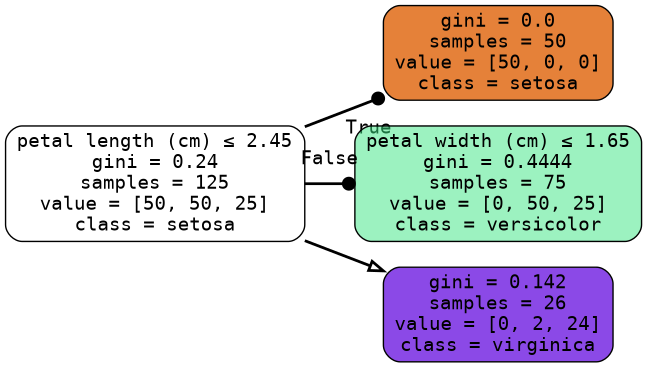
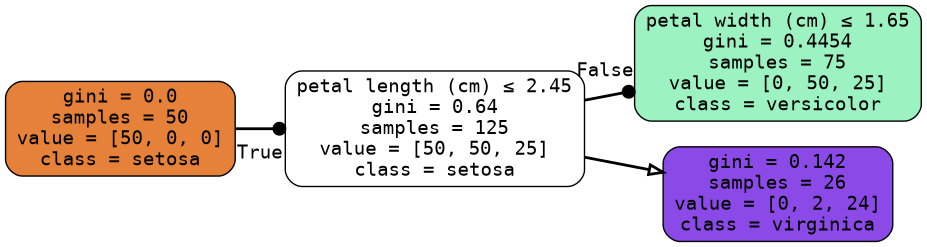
(339, 114) -> (254, 129)
(155, 162) -> (435, 107)
(498, 162) -> (778, 42)
